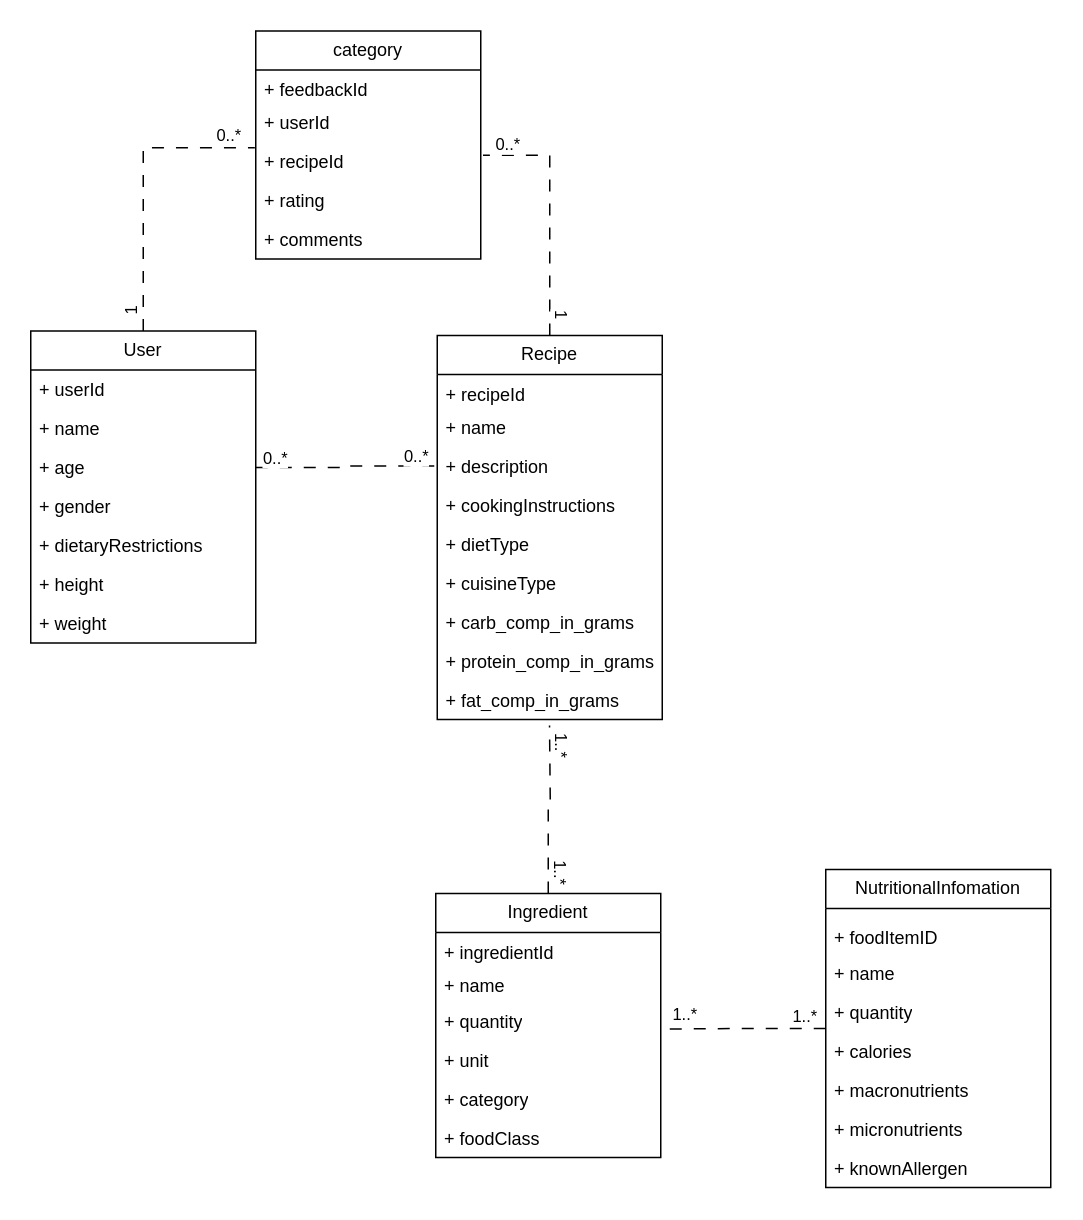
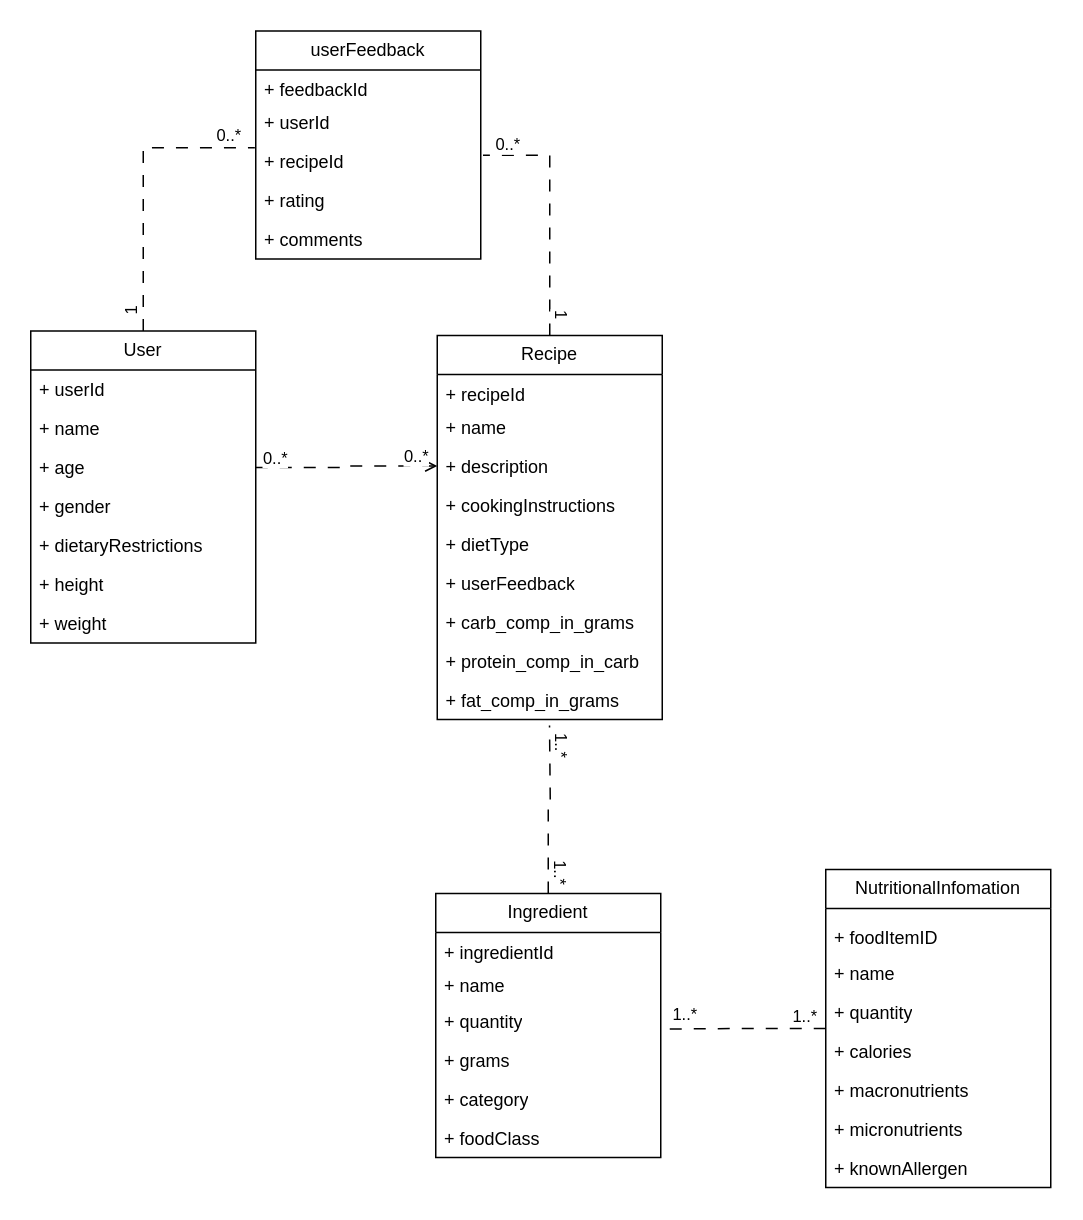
(368, 50) -> (368, 50)
(432, 466) -> (430, 466)
(505, 585) -> (514, 585)
(551, 673) -> (550, 663)
(470, 1062) -> (478, 1062)
